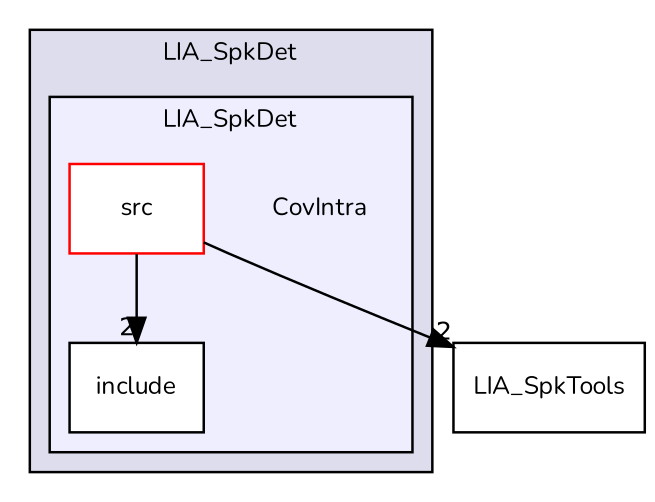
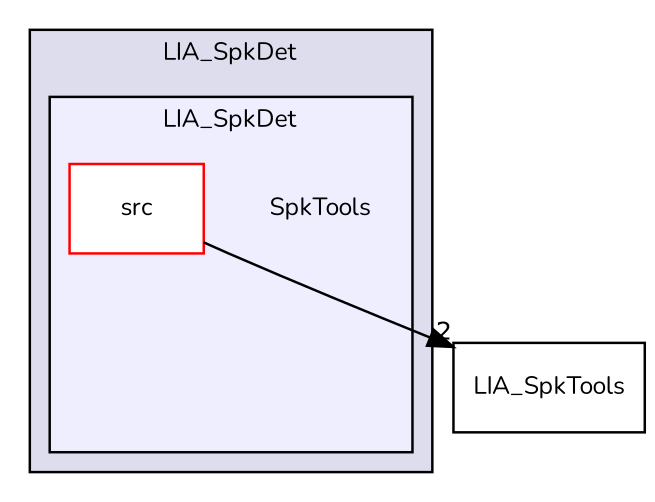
(321, 209) -> (321, 209)
(137, 388) -> none
